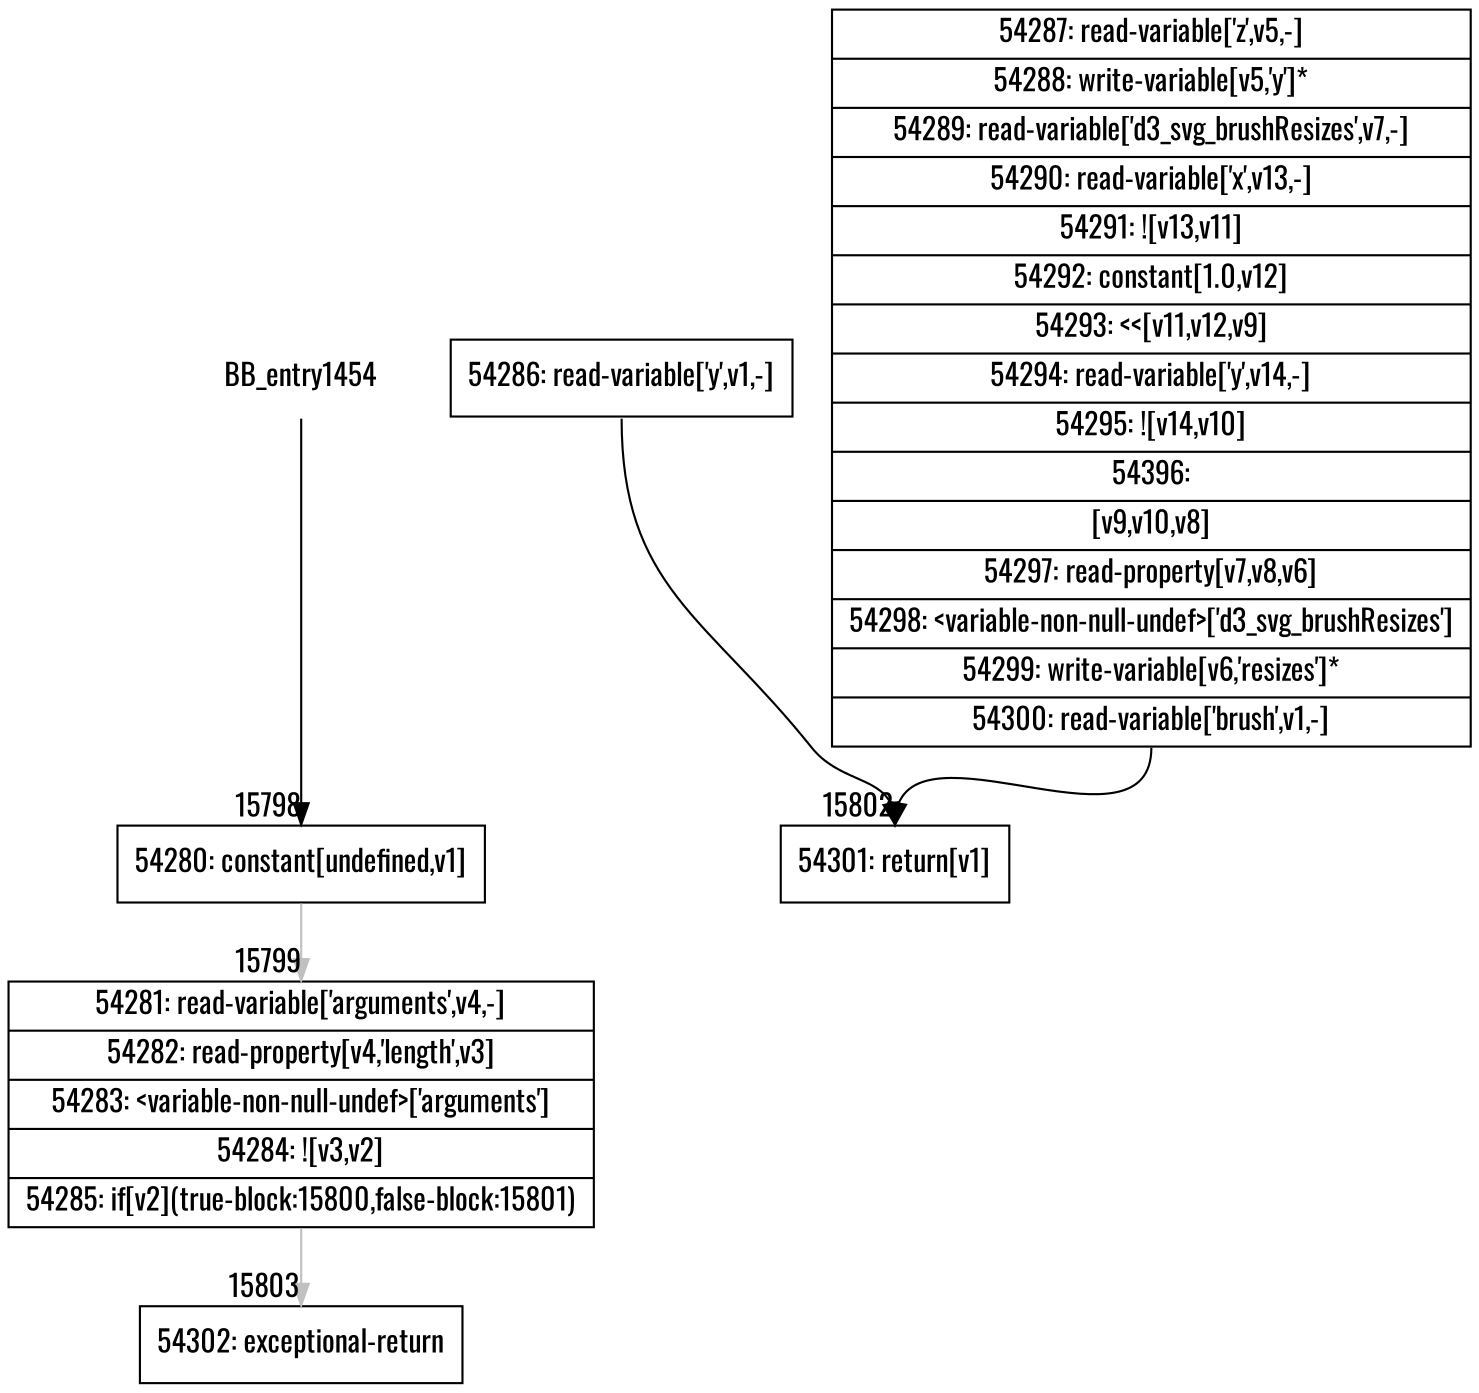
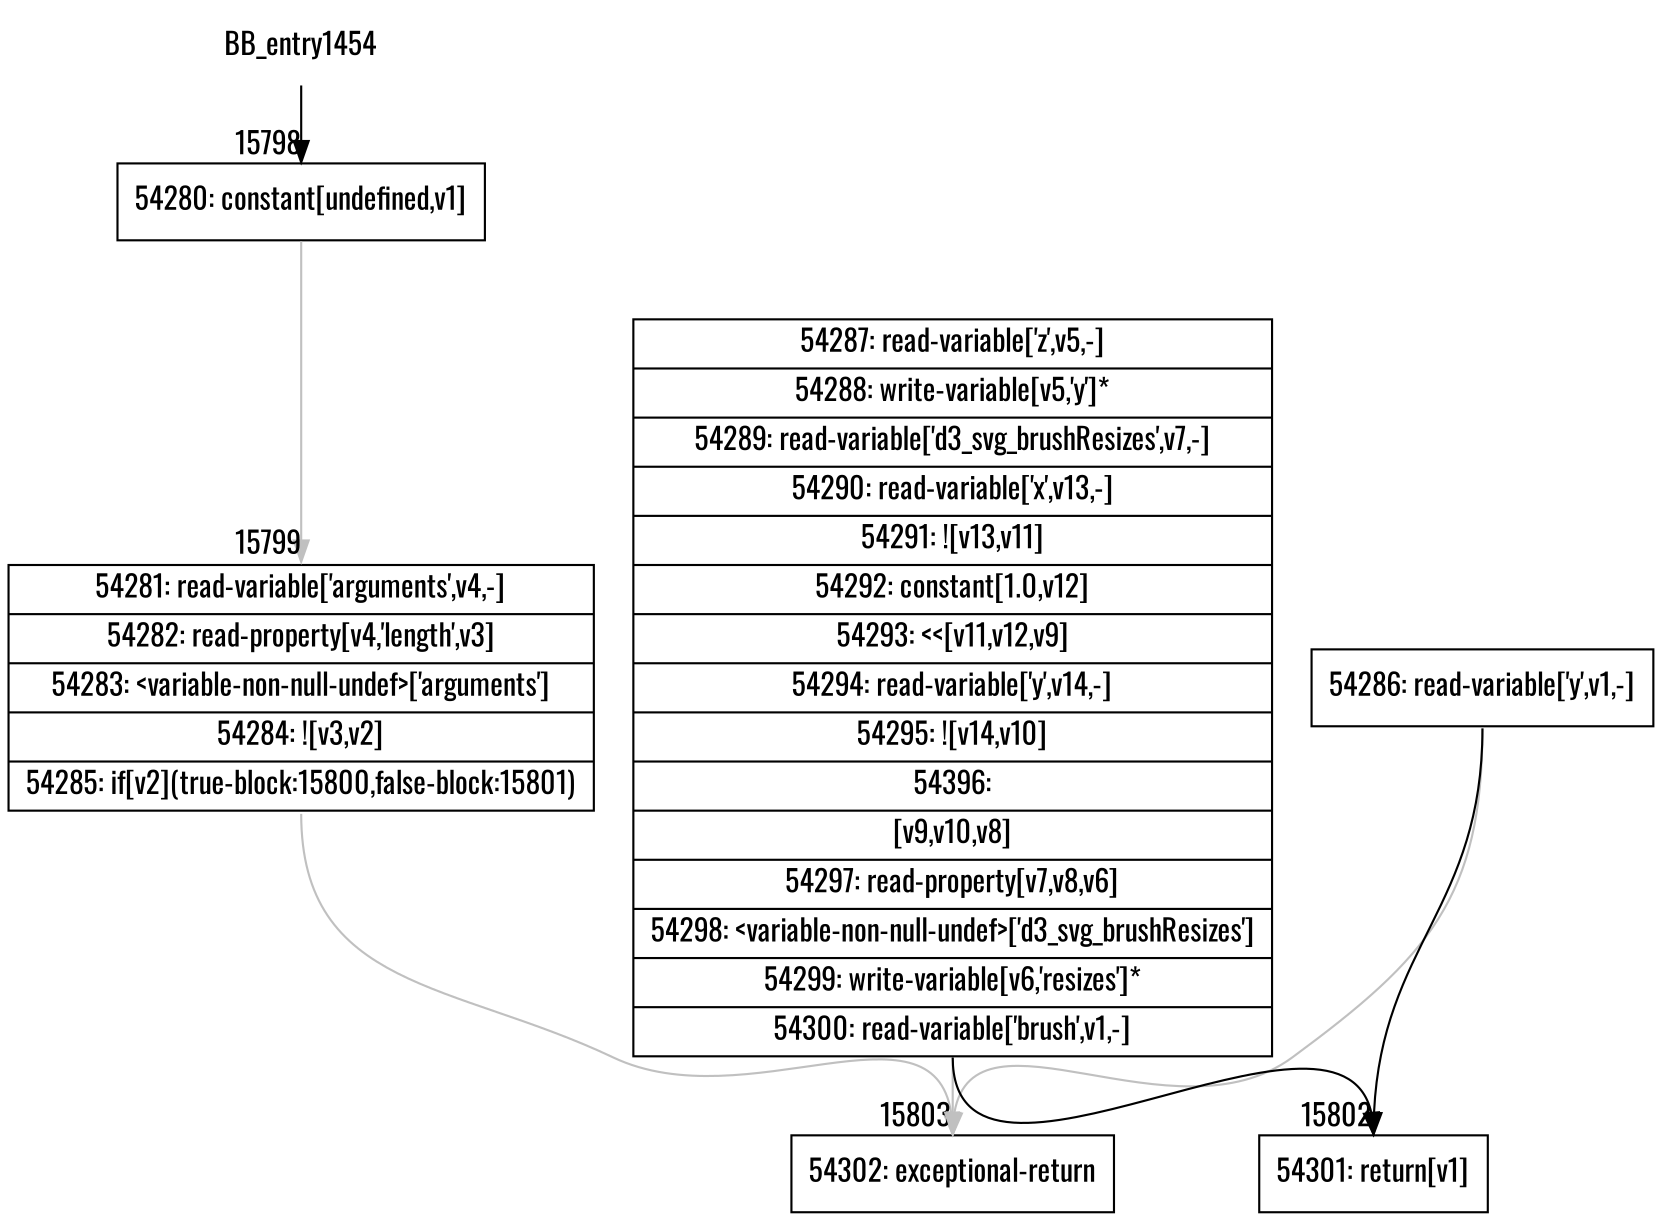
none -> (1305, 1047)
none -> (953, 1085)
